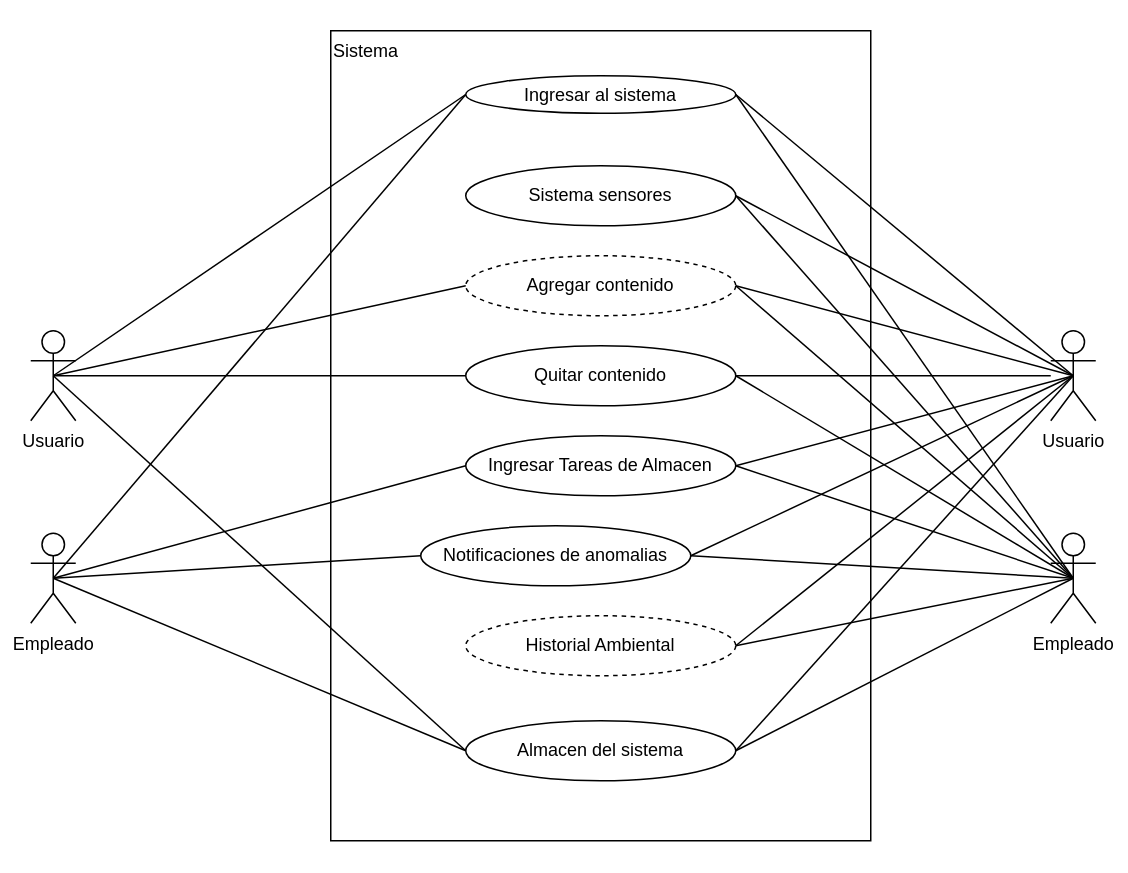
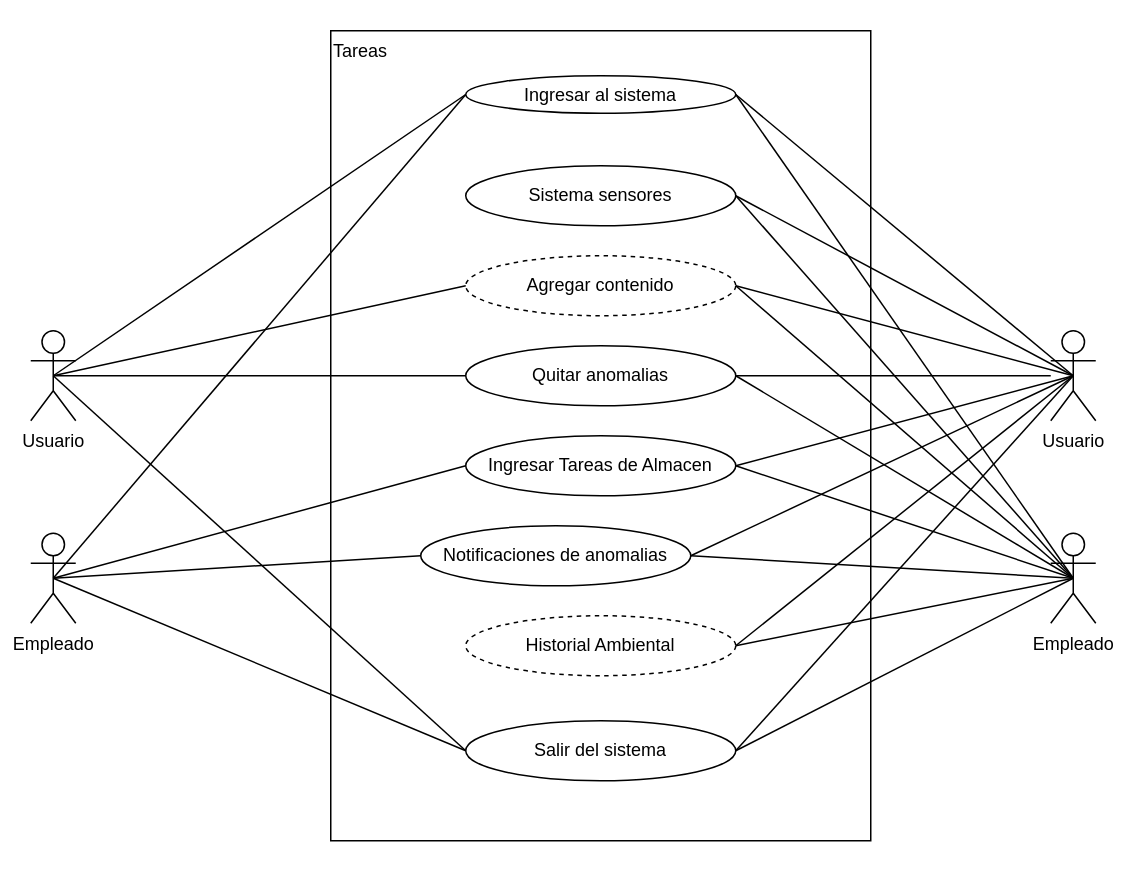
(367, 52) -> (364, 52)
(601, 376) -> (601, 376)
(601, 751) -> (601, 751)
